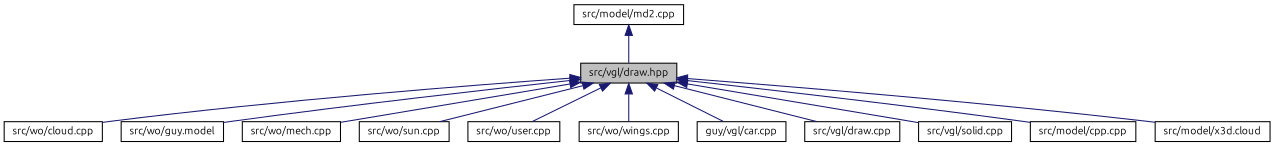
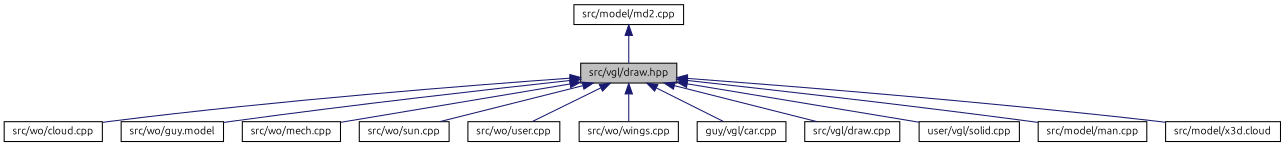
(965, 132) -> (969, 132)
(1083, 132) -> (1092, 132)
